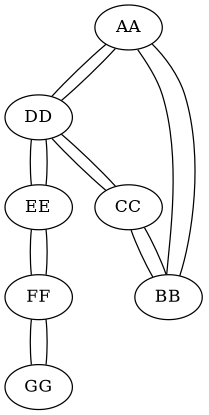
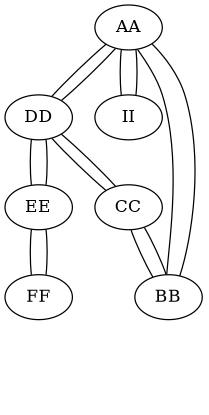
none -> (129, 117)
(39, 387) -> none
